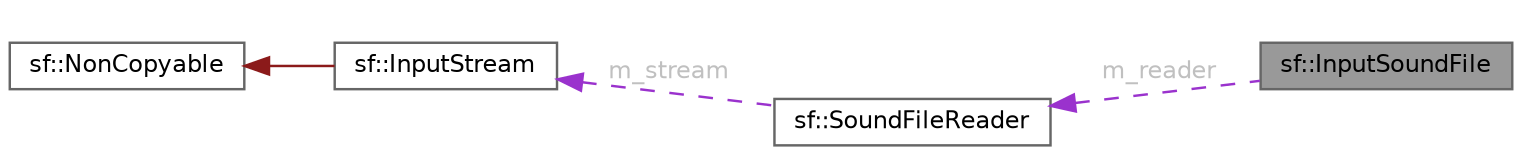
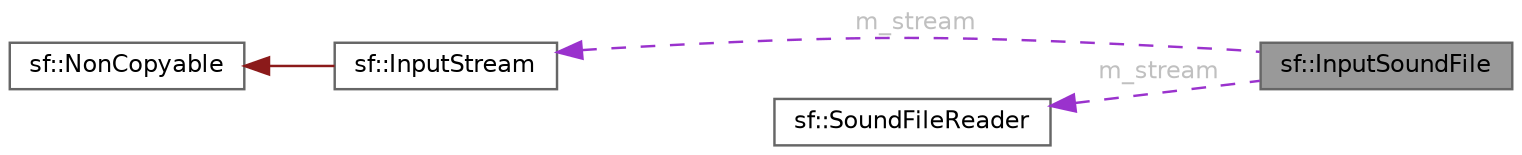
(1156, 72) -> (1156, 72)
(678, 94) -> (921, 38)
